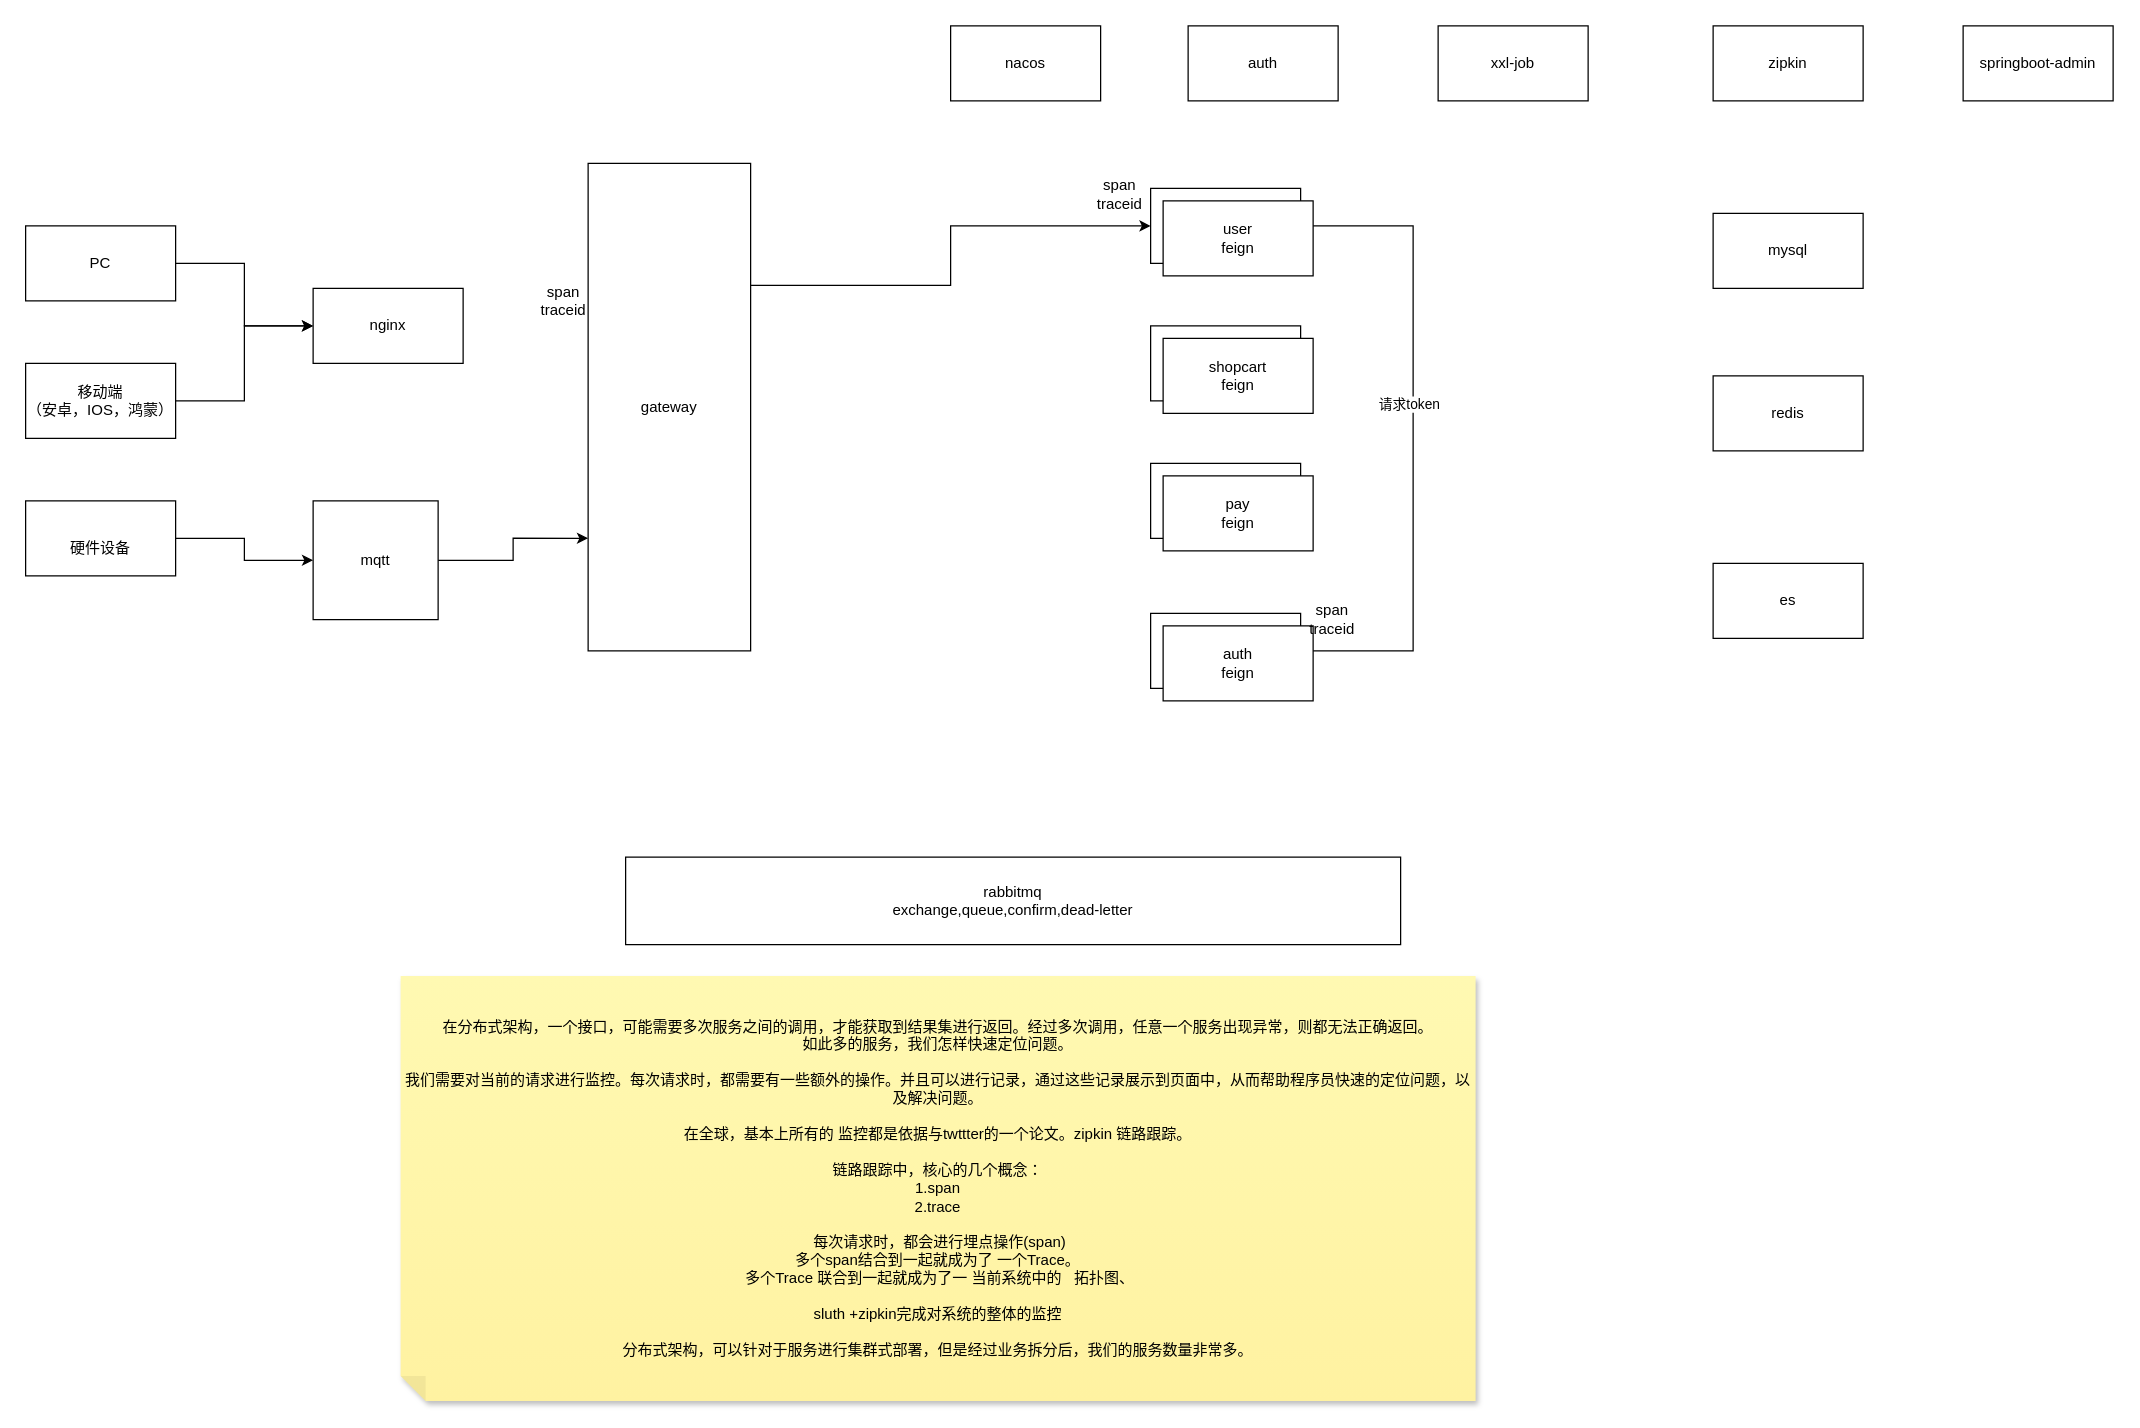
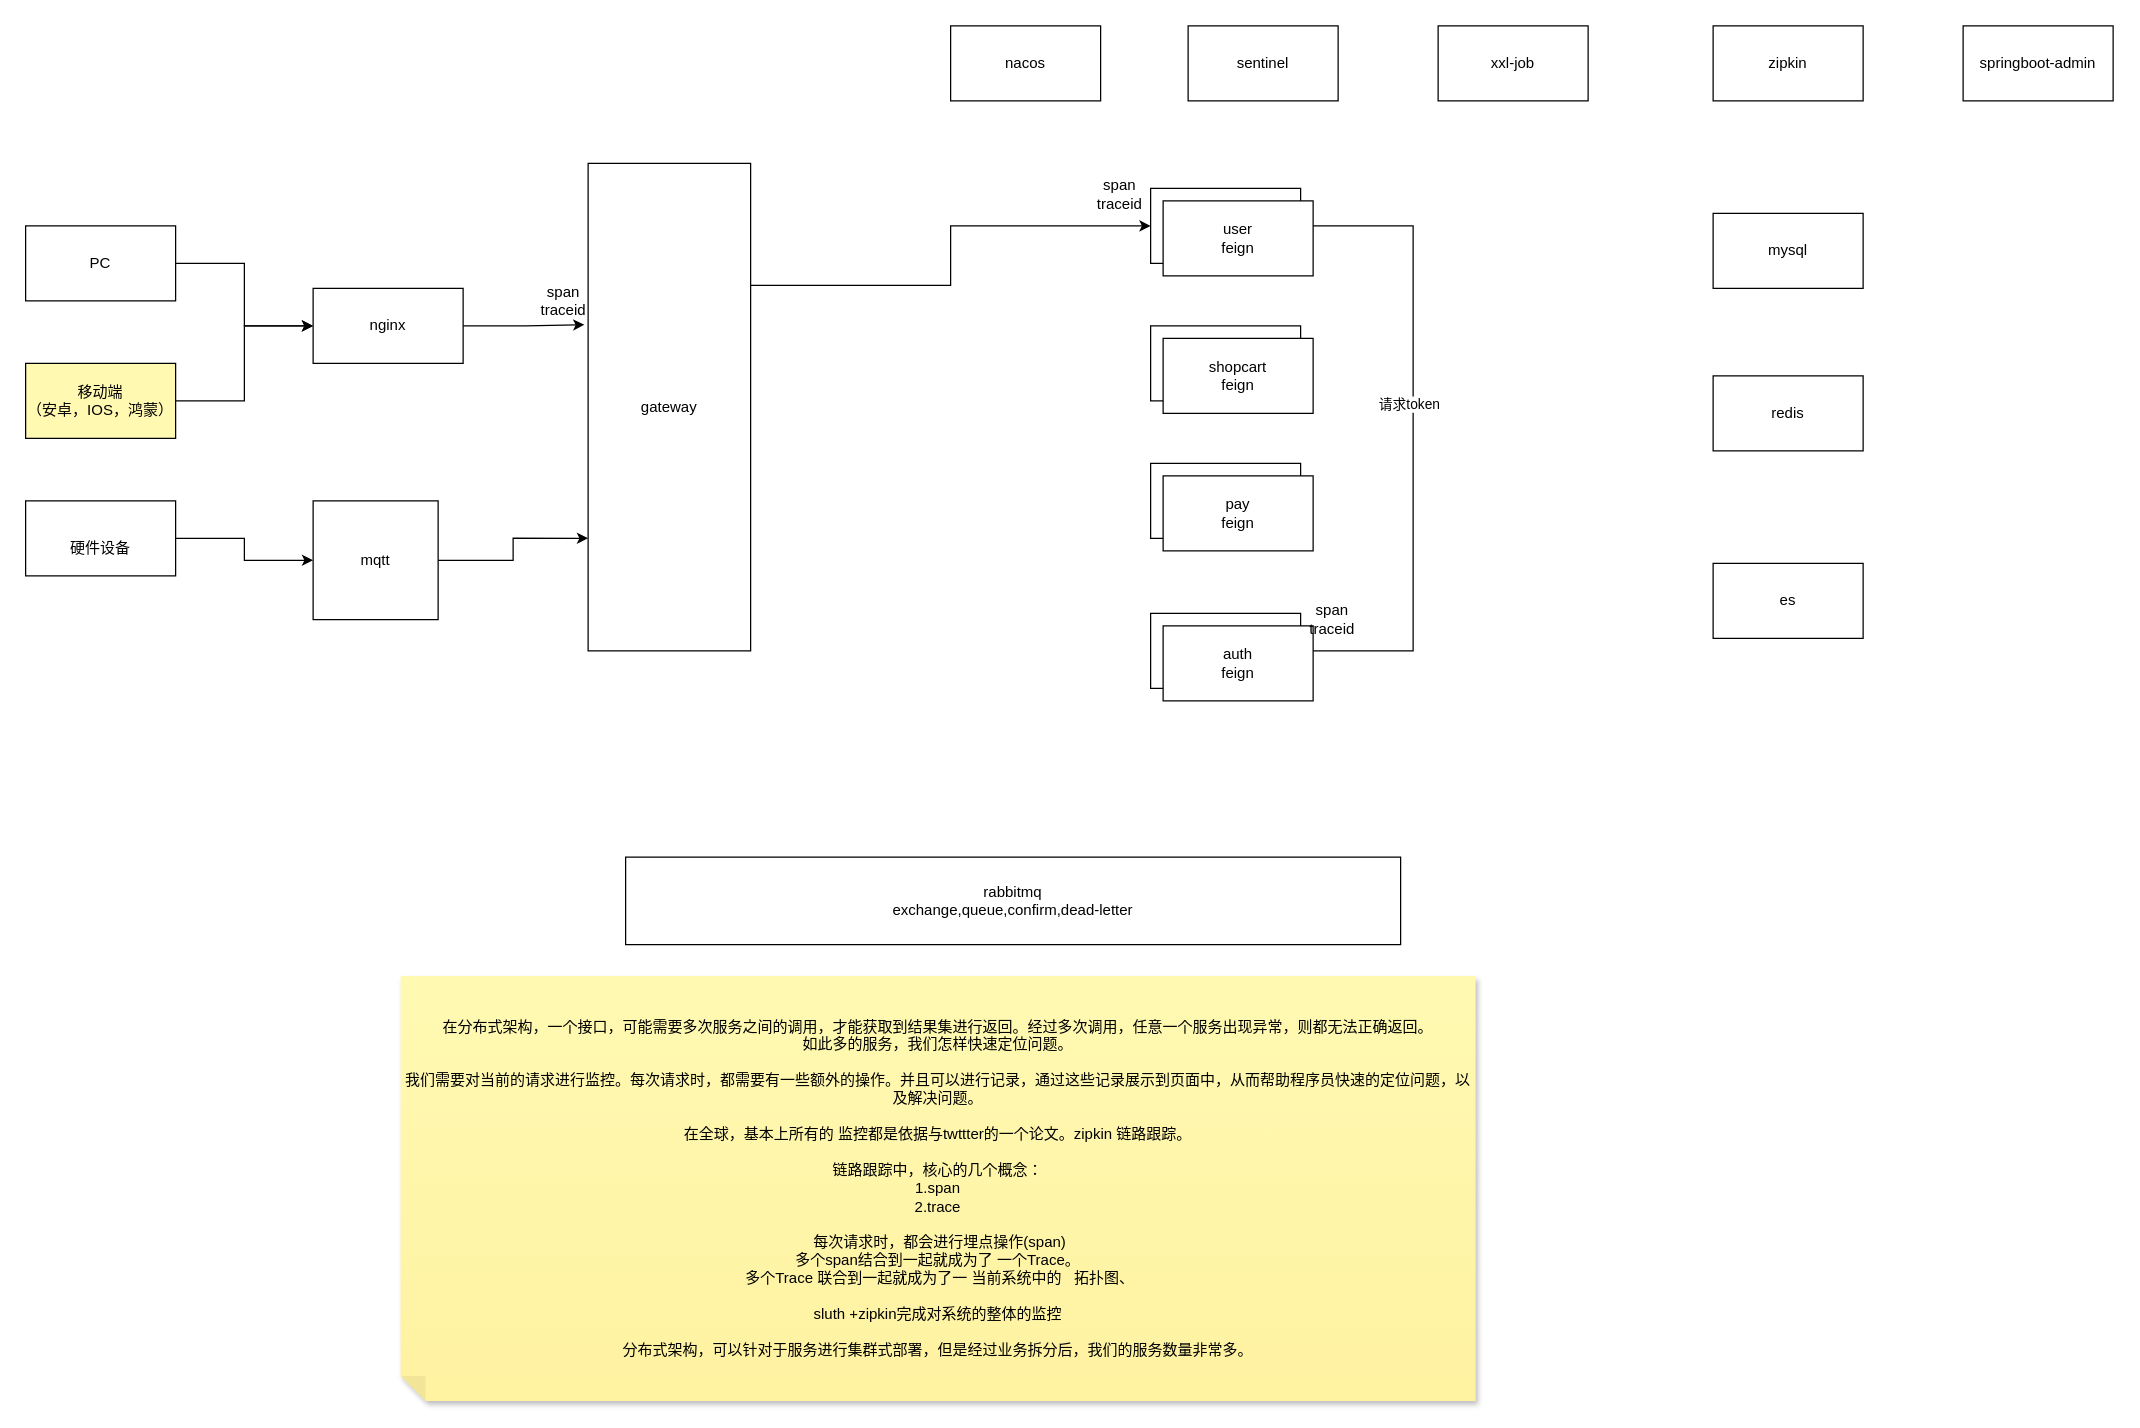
(1263, 63) -> (1263, 63)
none -> (520, 326)
(101, 401) -> (101, 401)
